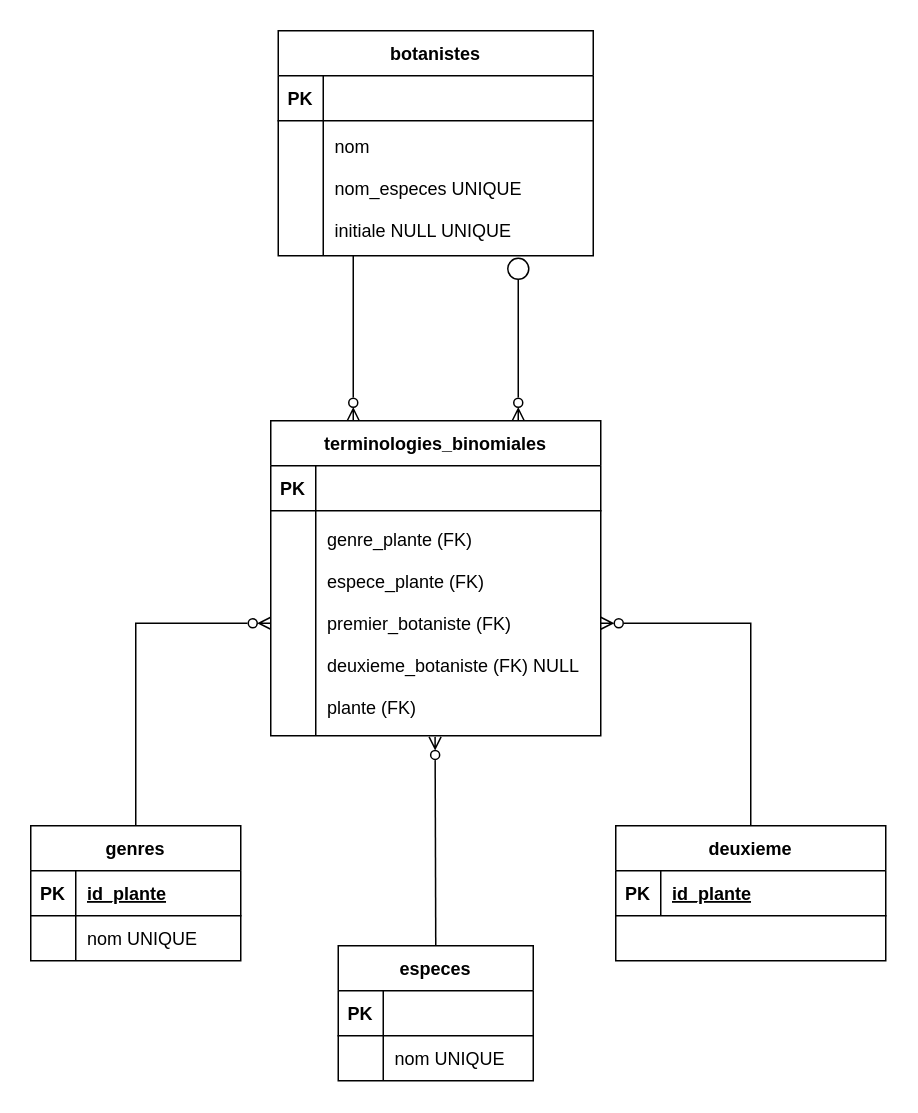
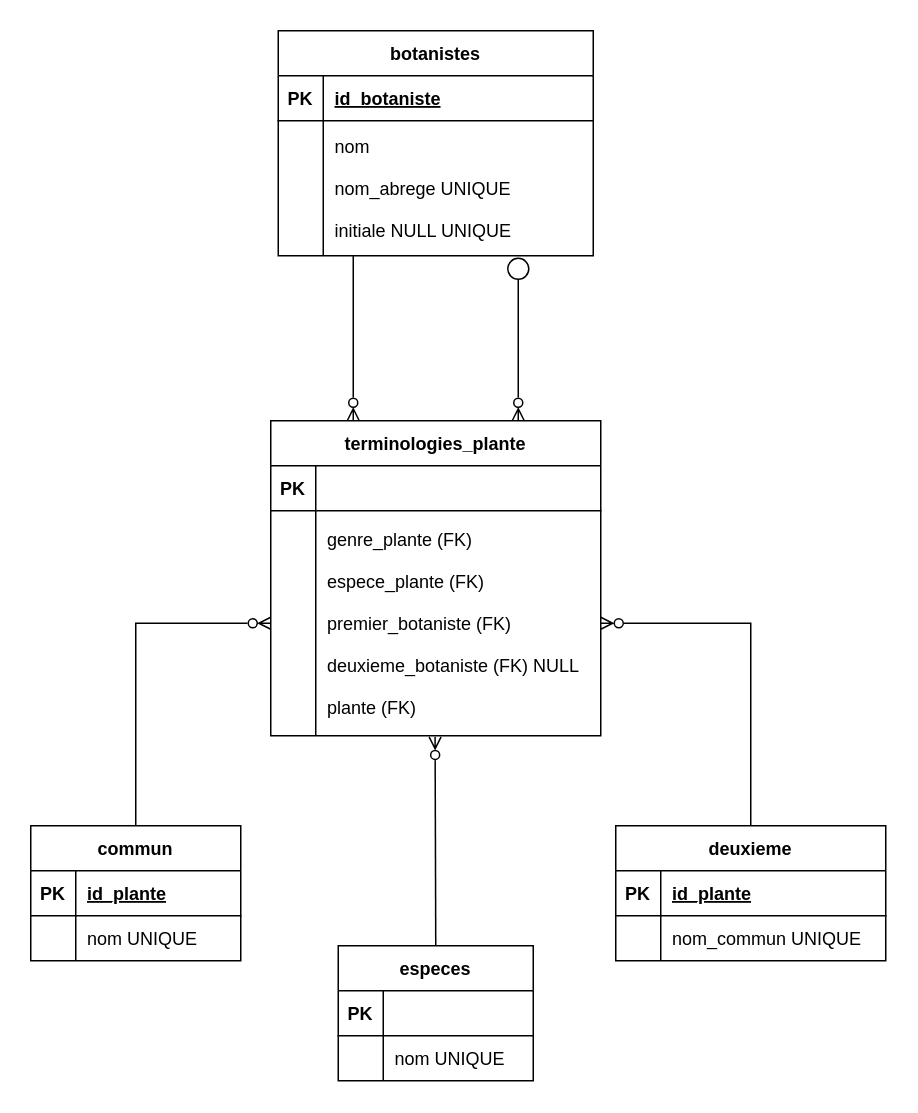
none -> (458, 98)
(350, 147) -> (350, 147)
(435, 444) -> (435, 444)
(135, 849) -> (135, 849)
none -> (773, 938)
